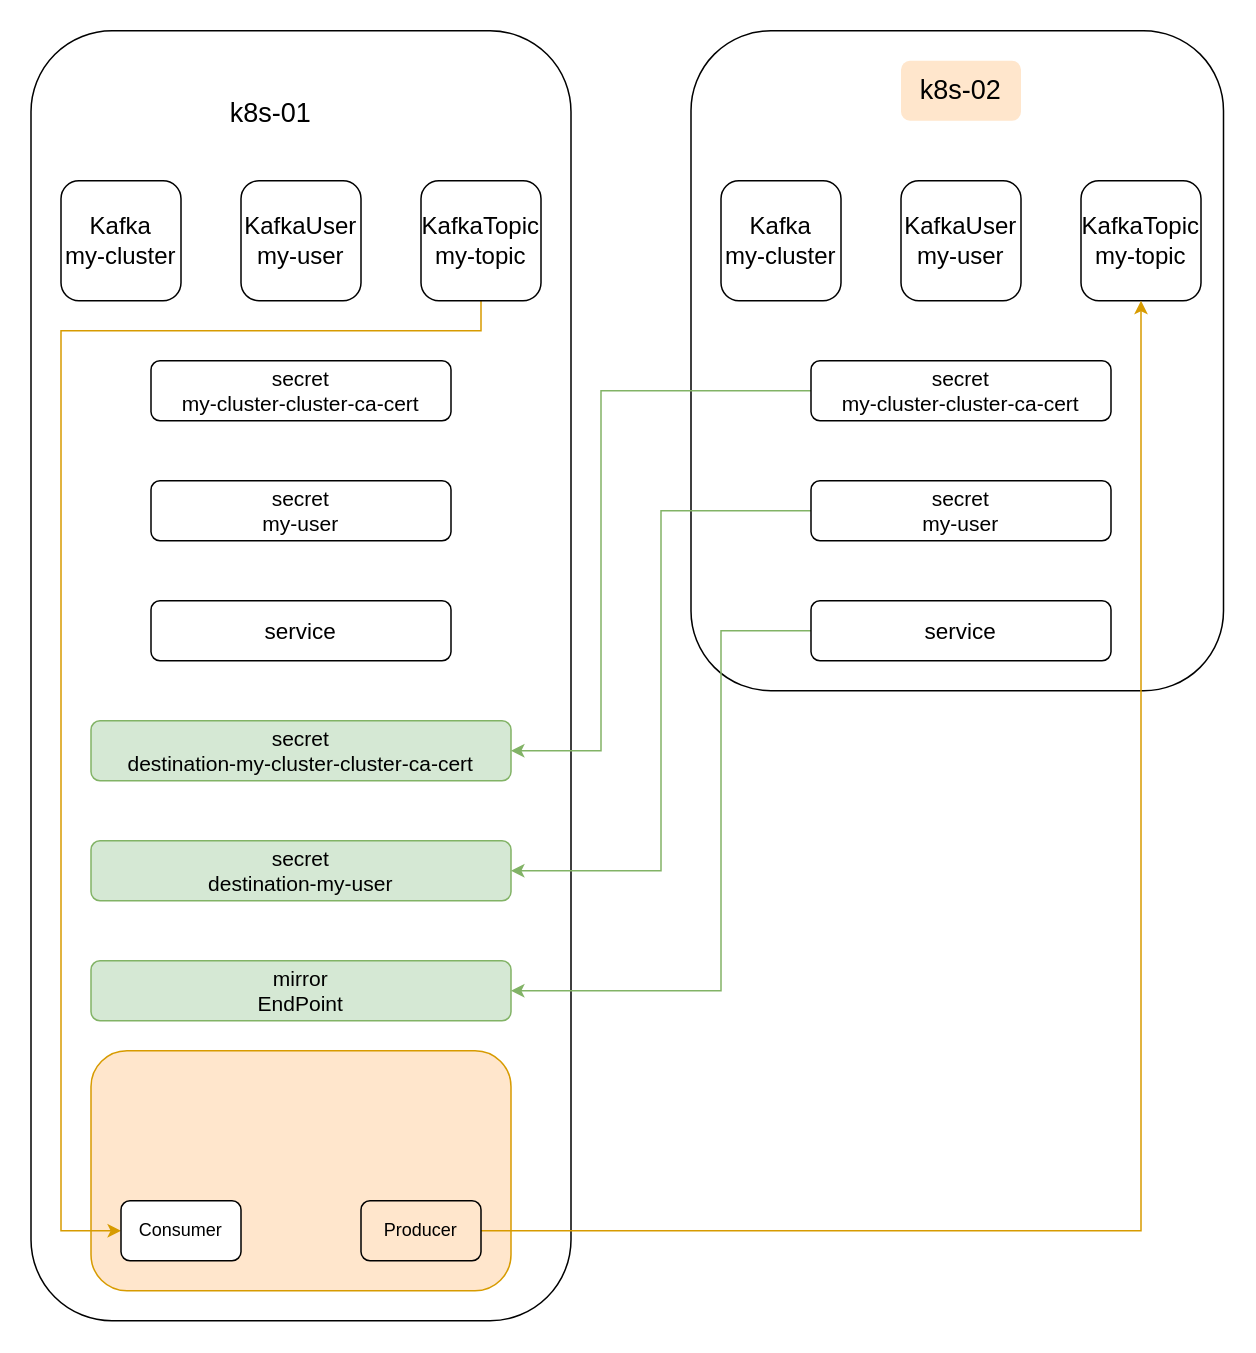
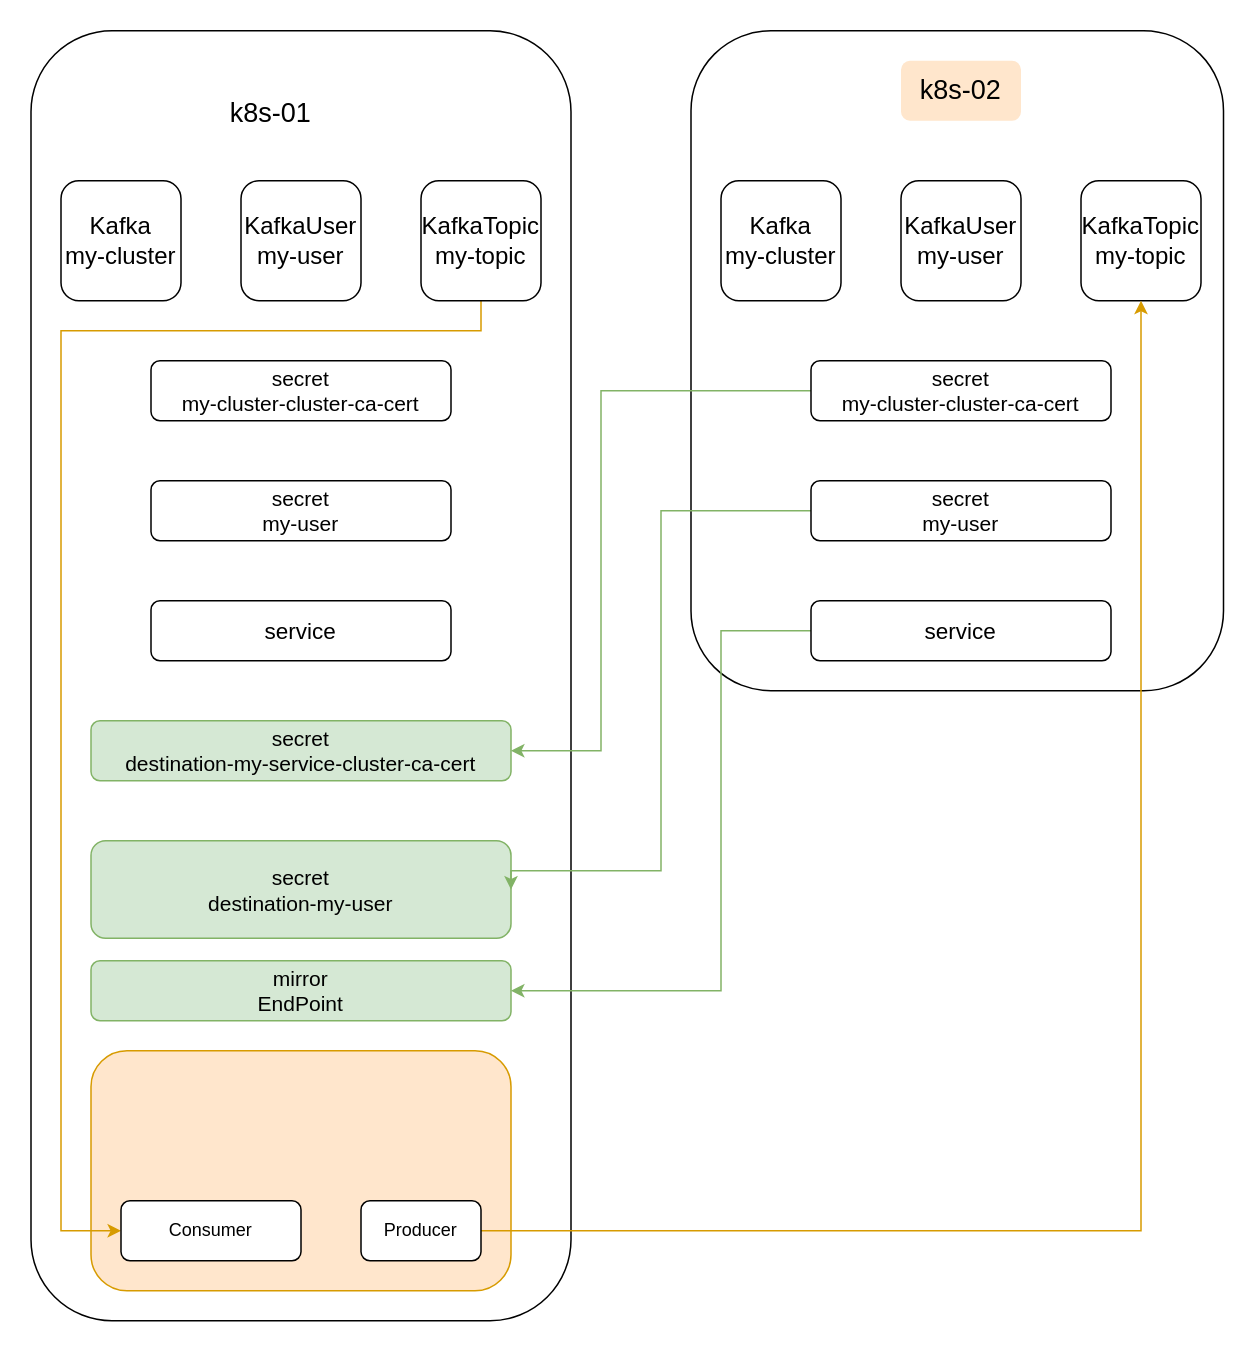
(301, 751) -> (301, 751)
(301, 871) -> (301, 890)
(181, 1231) -> (211, 1231)
(421, 1231) -> (421, 1231)
